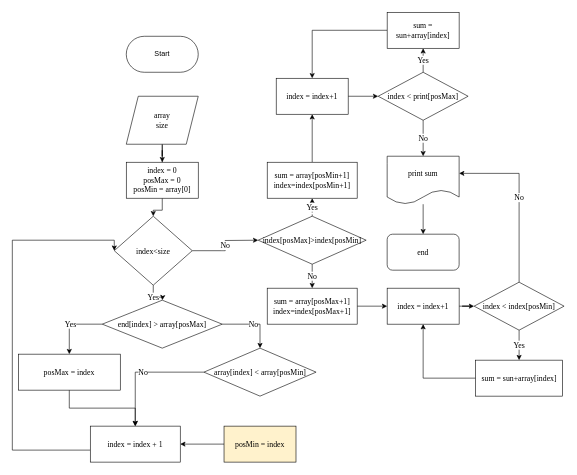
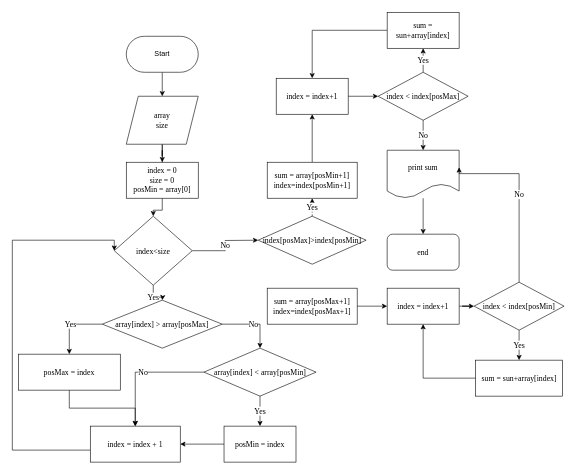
none -> (162, 90)
(423, 96) -> (423, 96)
(162, 180) -> (162, 180)
(423, 180) -> (423, 174)
(312, 278) -> none
(162, 324) -> (162, 324)
none -> (260, 414)
(260, 444) -> (260, 444)
